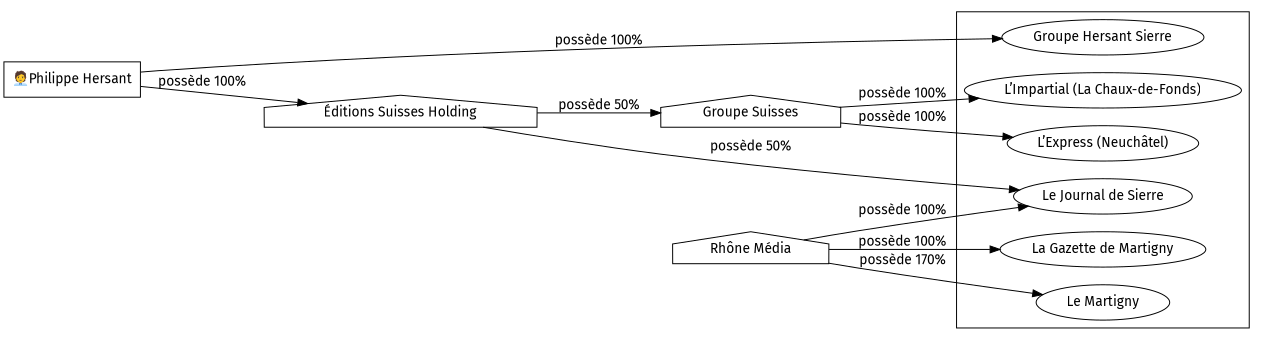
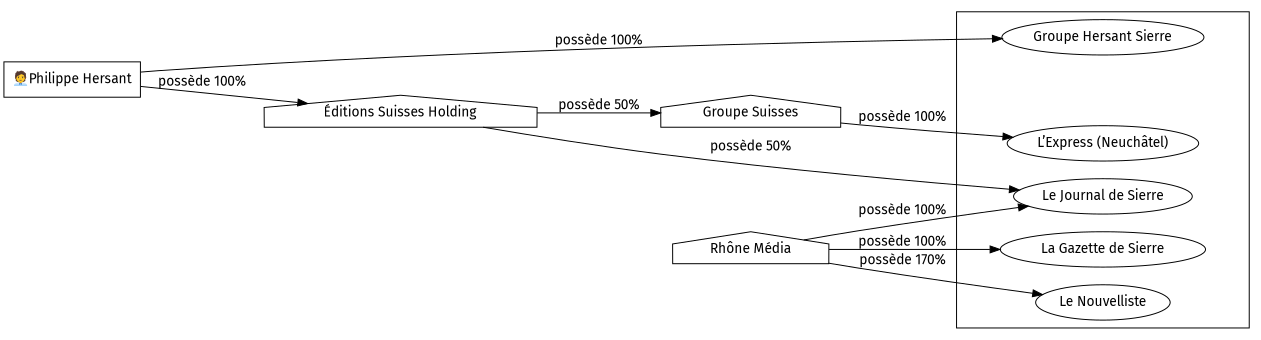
(1103, 90) -> none
(1103, 249) -> (1103, 249)
(1103, 302) -> (1103, 302)
